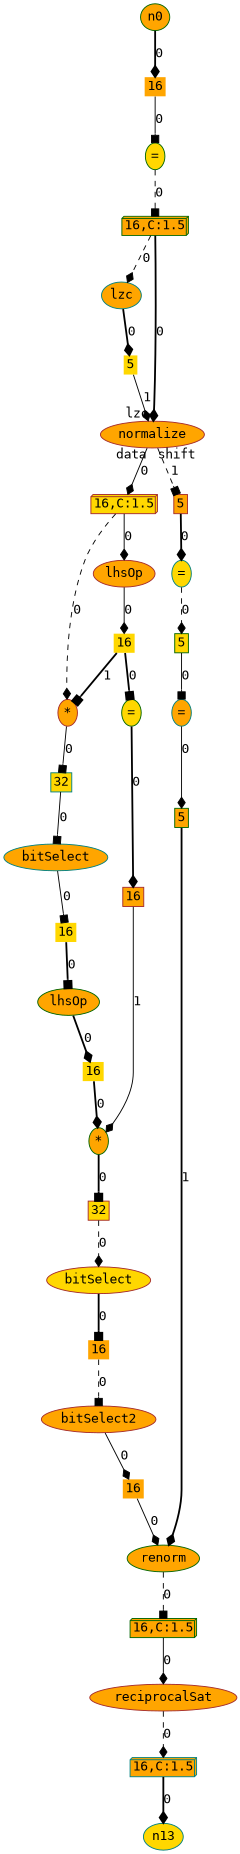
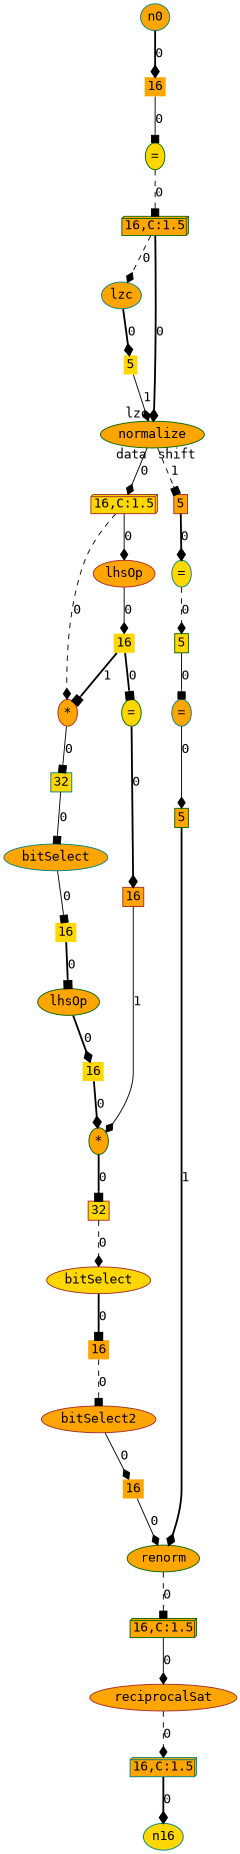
(155, 17) -> (155, 17)
(152, 435) -> (152, 435)
(163, 1837) -> (163, 1837)
